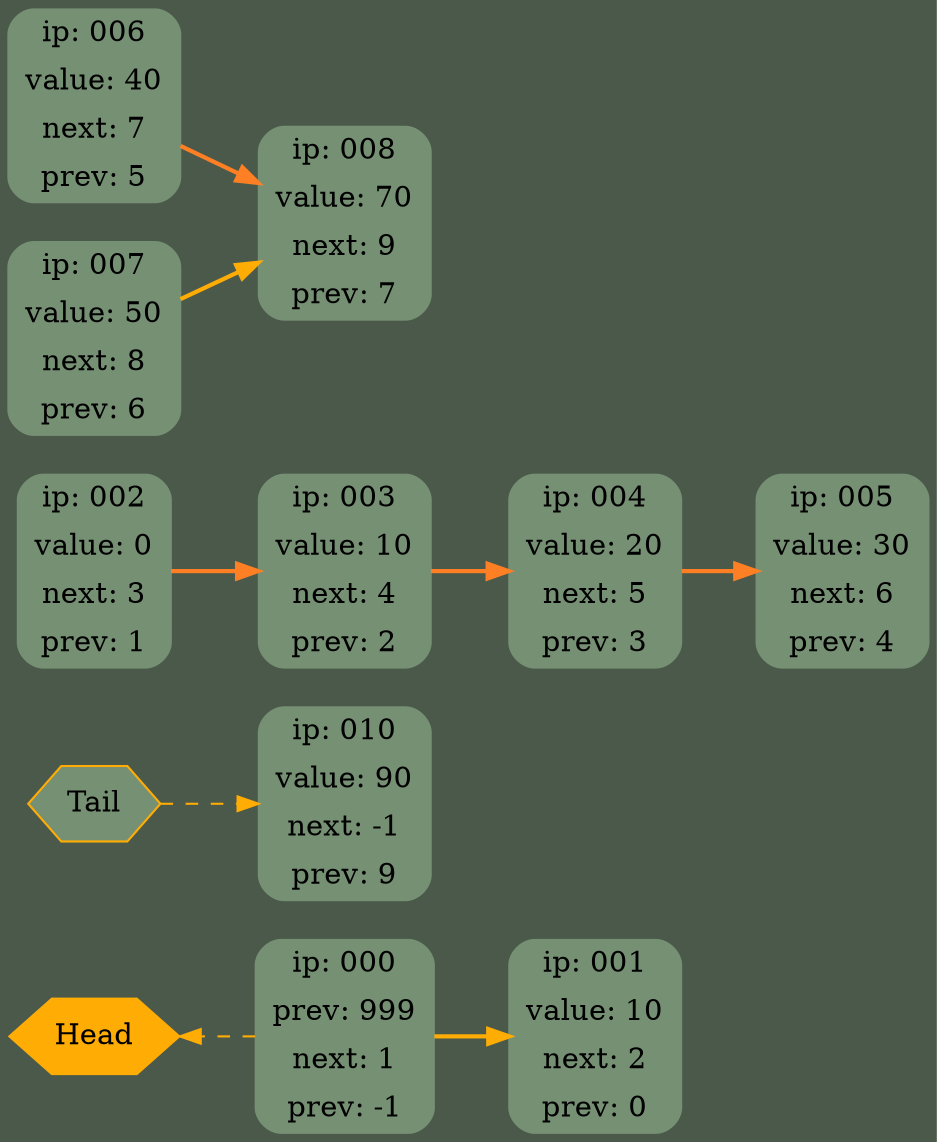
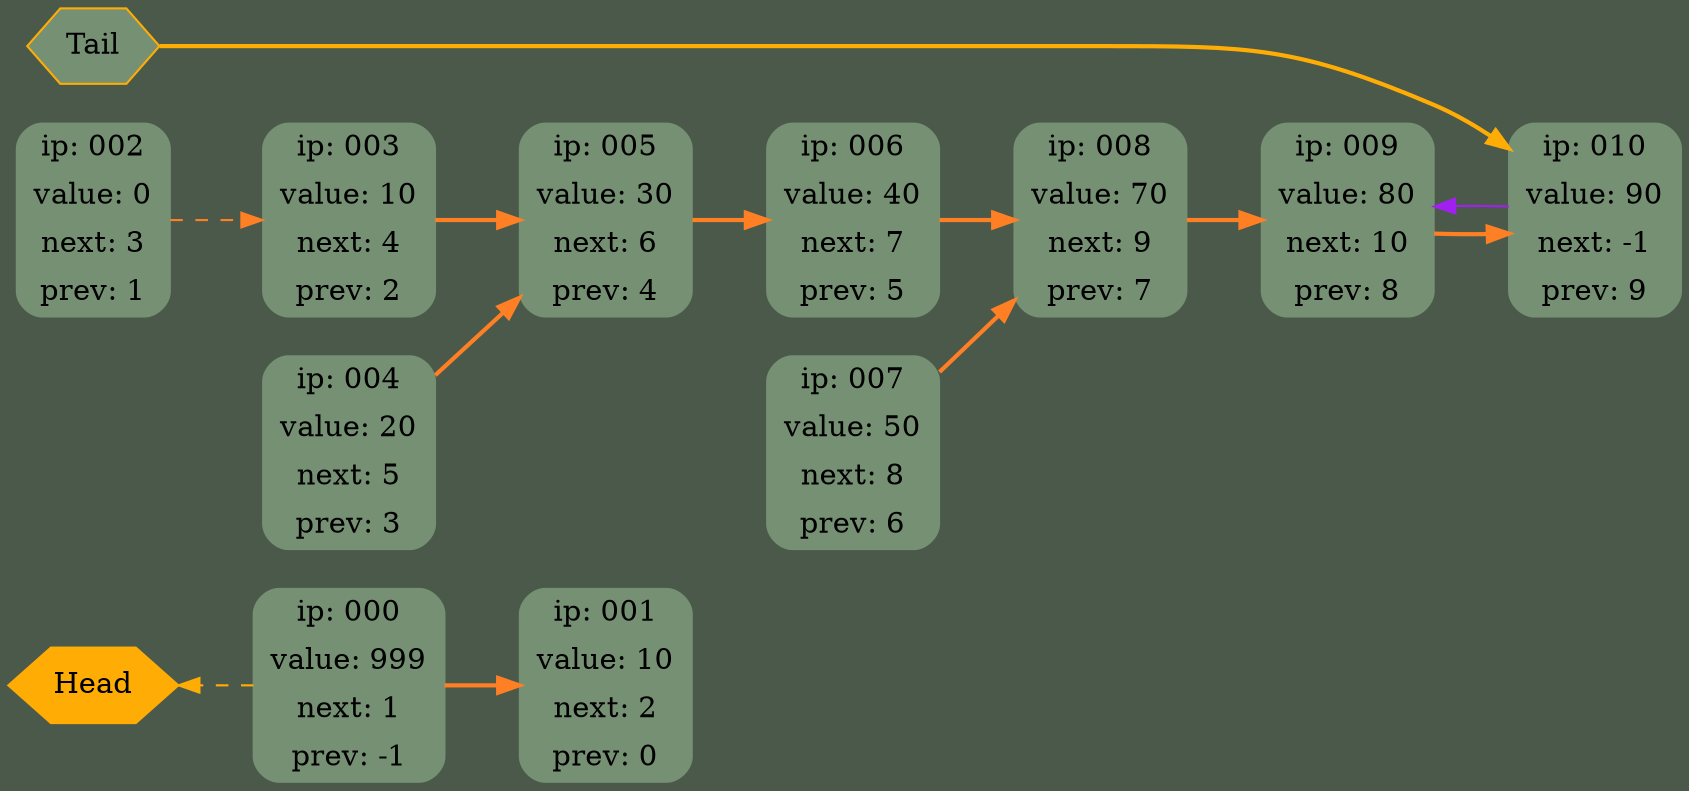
none -> (719, 220)
none -> (1348, 220)
(210, 285) -> (969, 344)
(204, 571) -> (206, 220)
(459, 571) -> (467, 220)
(199, 804) -> (834, 46)
(345, 1011) -> (349, 660)
(461, 1036) -> (471, 685)
